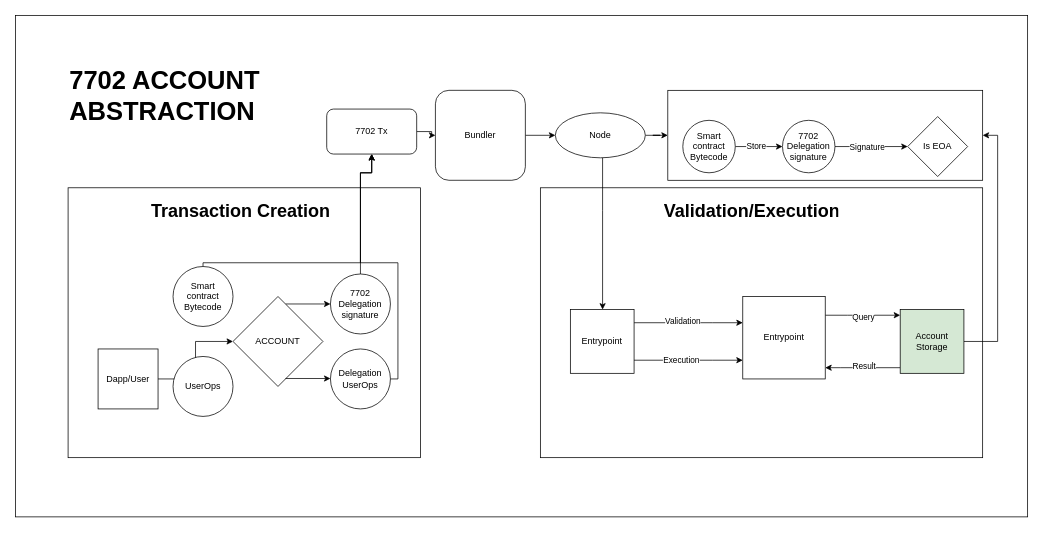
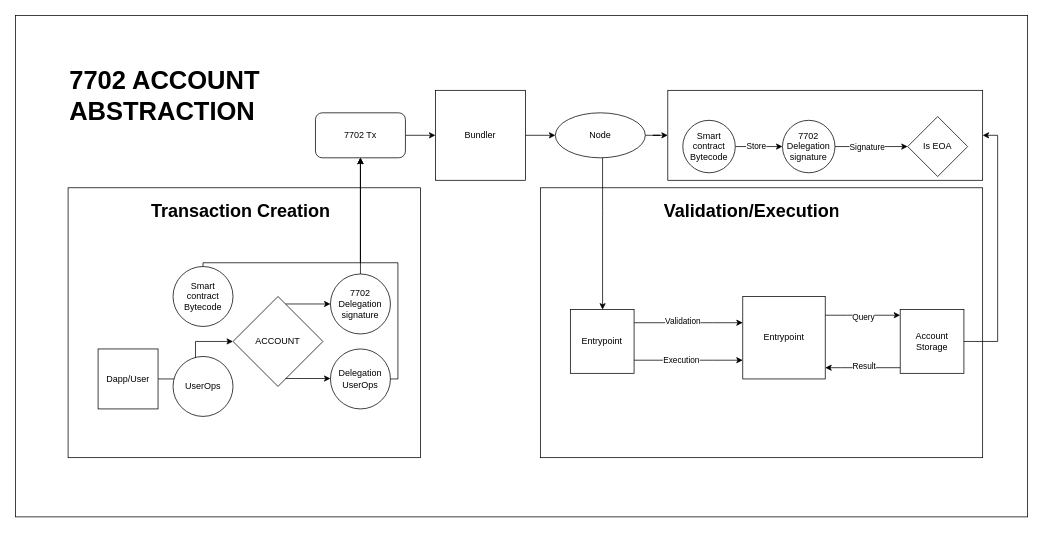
(372, 132) -> (360, 135)
(480, 135) -> (480, 135)
(932, 342) -> (932, 342)
